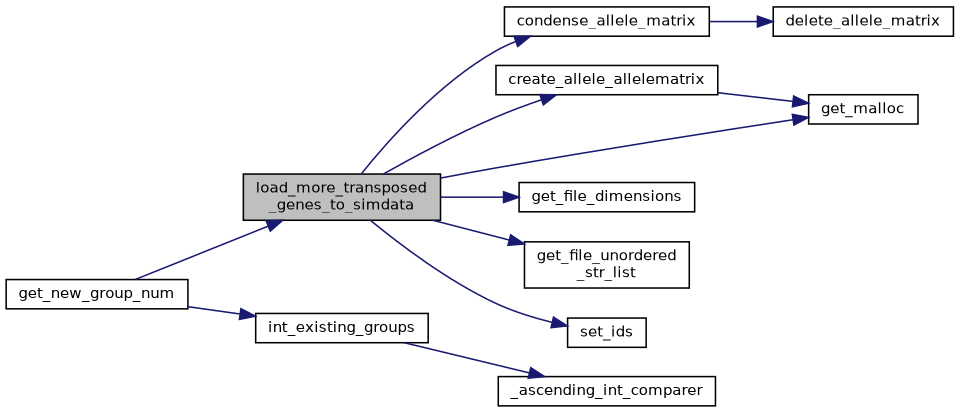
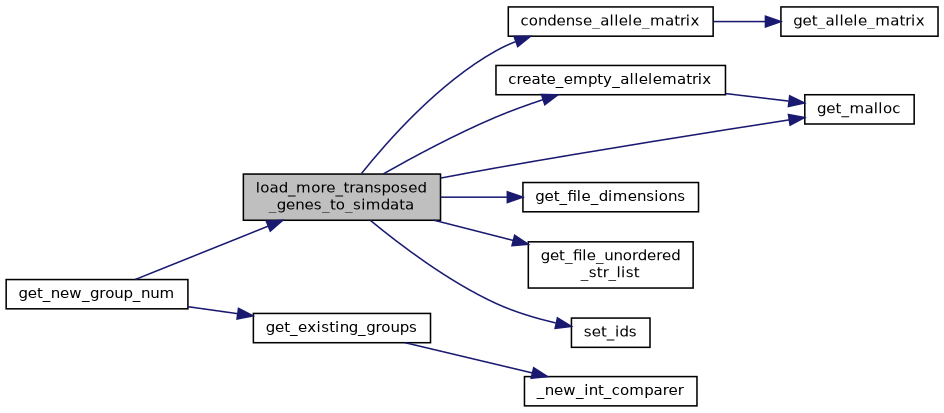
(863, 22) -> (859, 22)
(607, 80) -> (611, 80)
(342, 328) -> (342, 328)
(607, 391) -> (611, 391)
